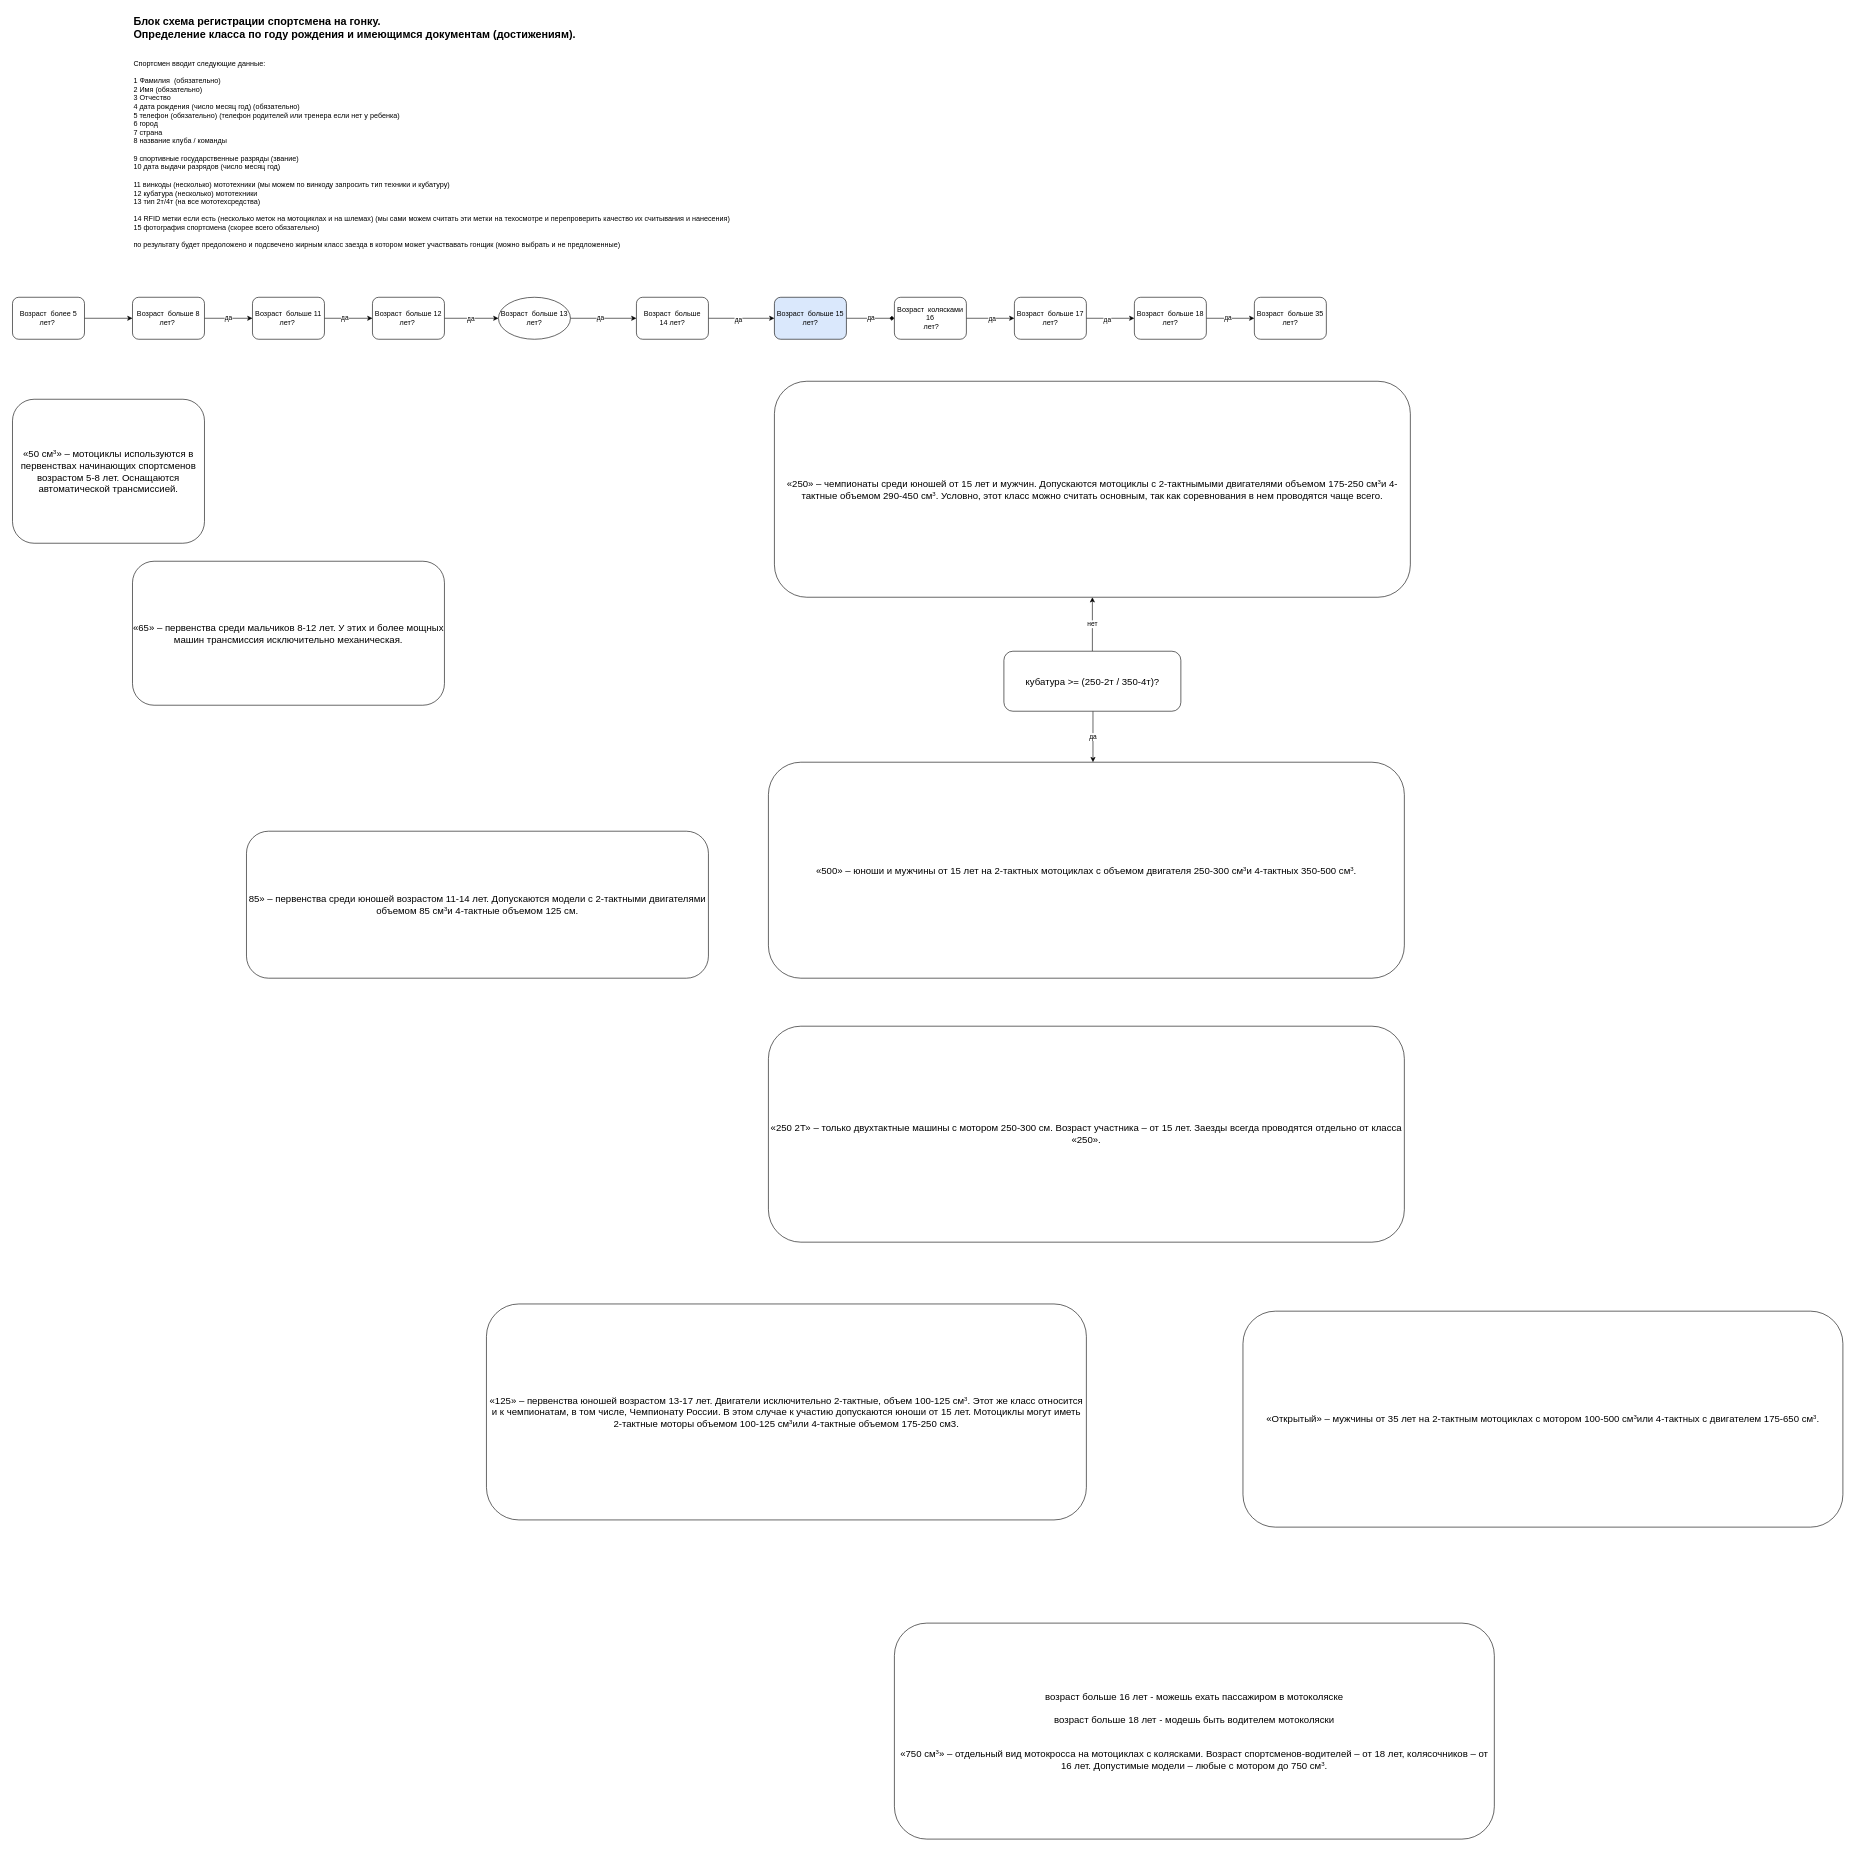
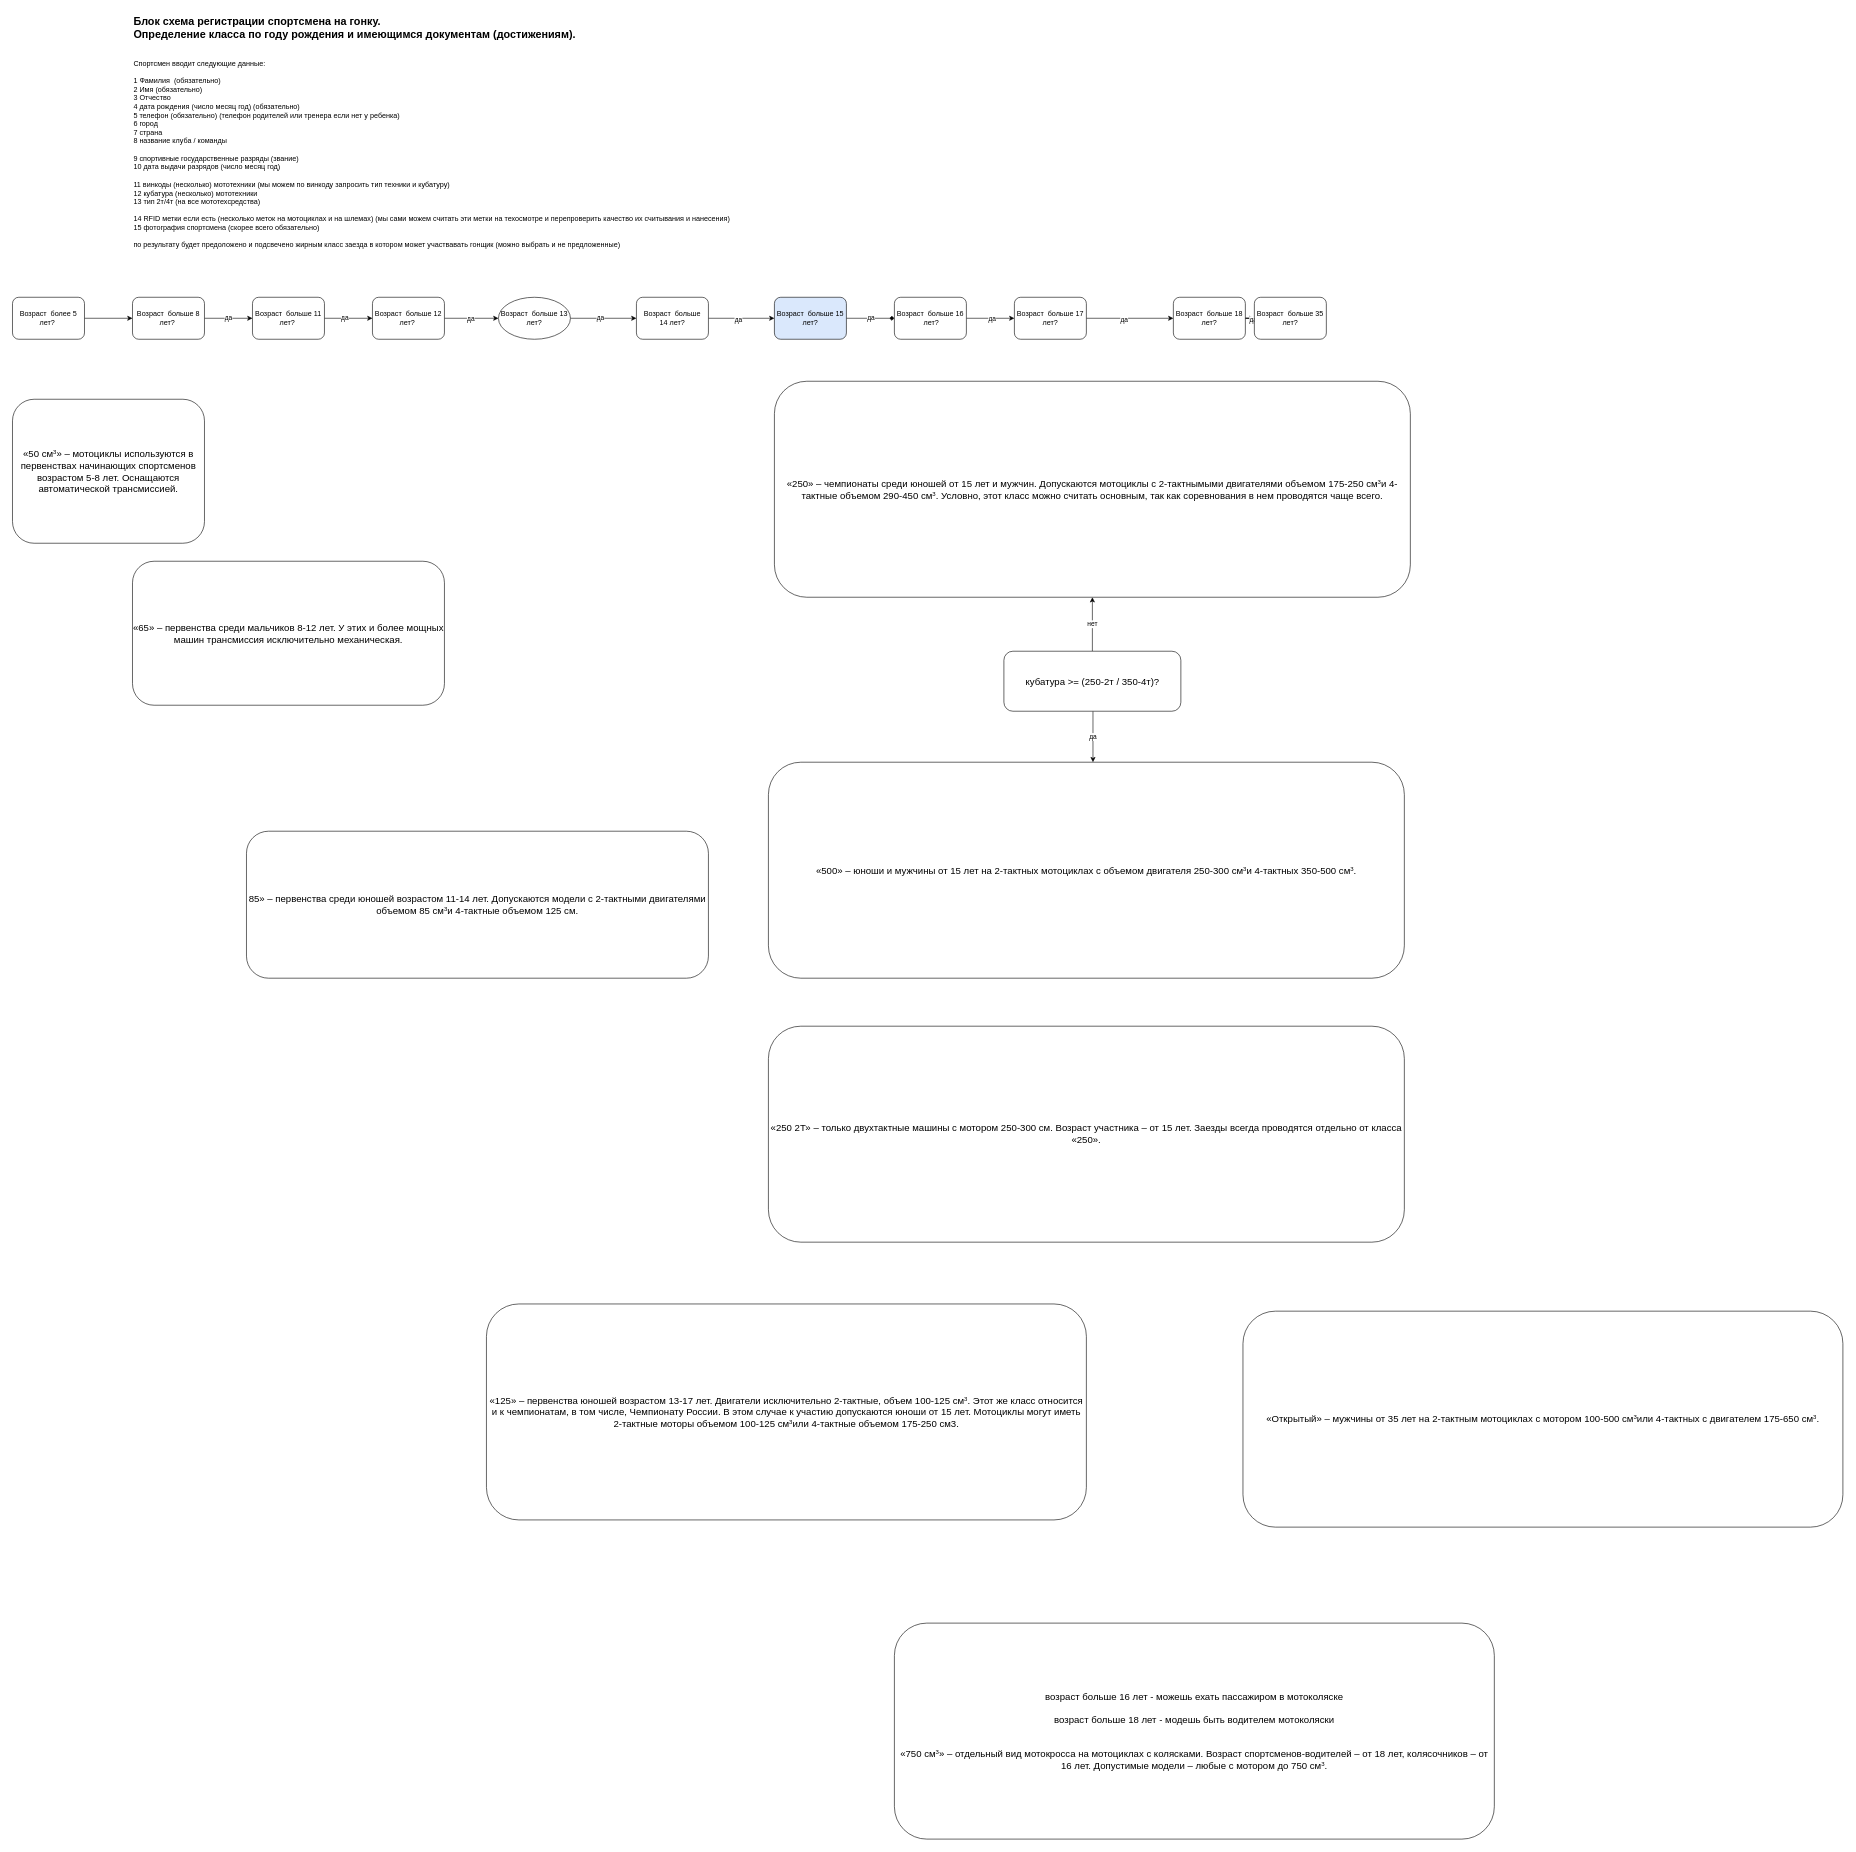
(930, 318) -> (930, 318)
(1170, 318) -> (1209, 318)
